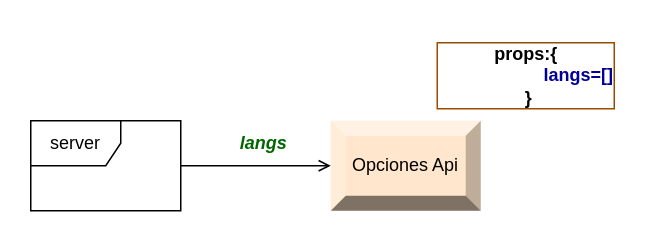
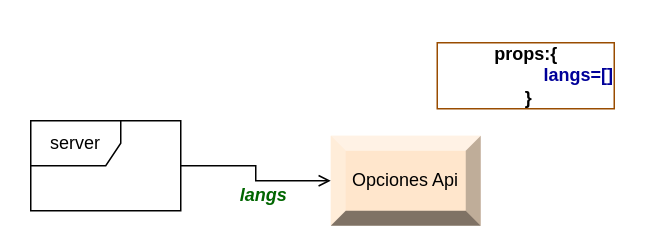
(263, 143) -> (263, 196)
(406, 166) -> (406, 181)
